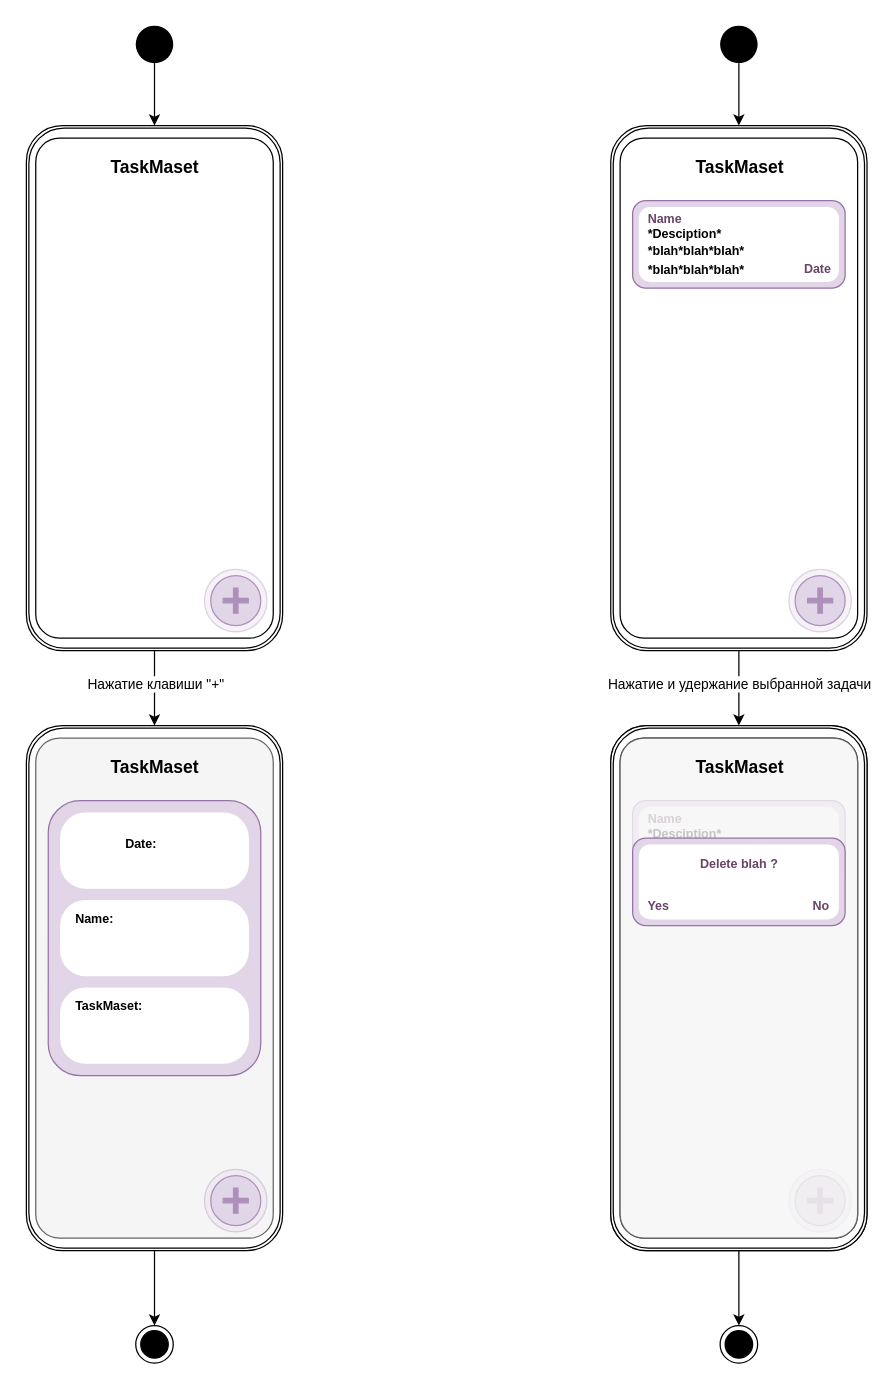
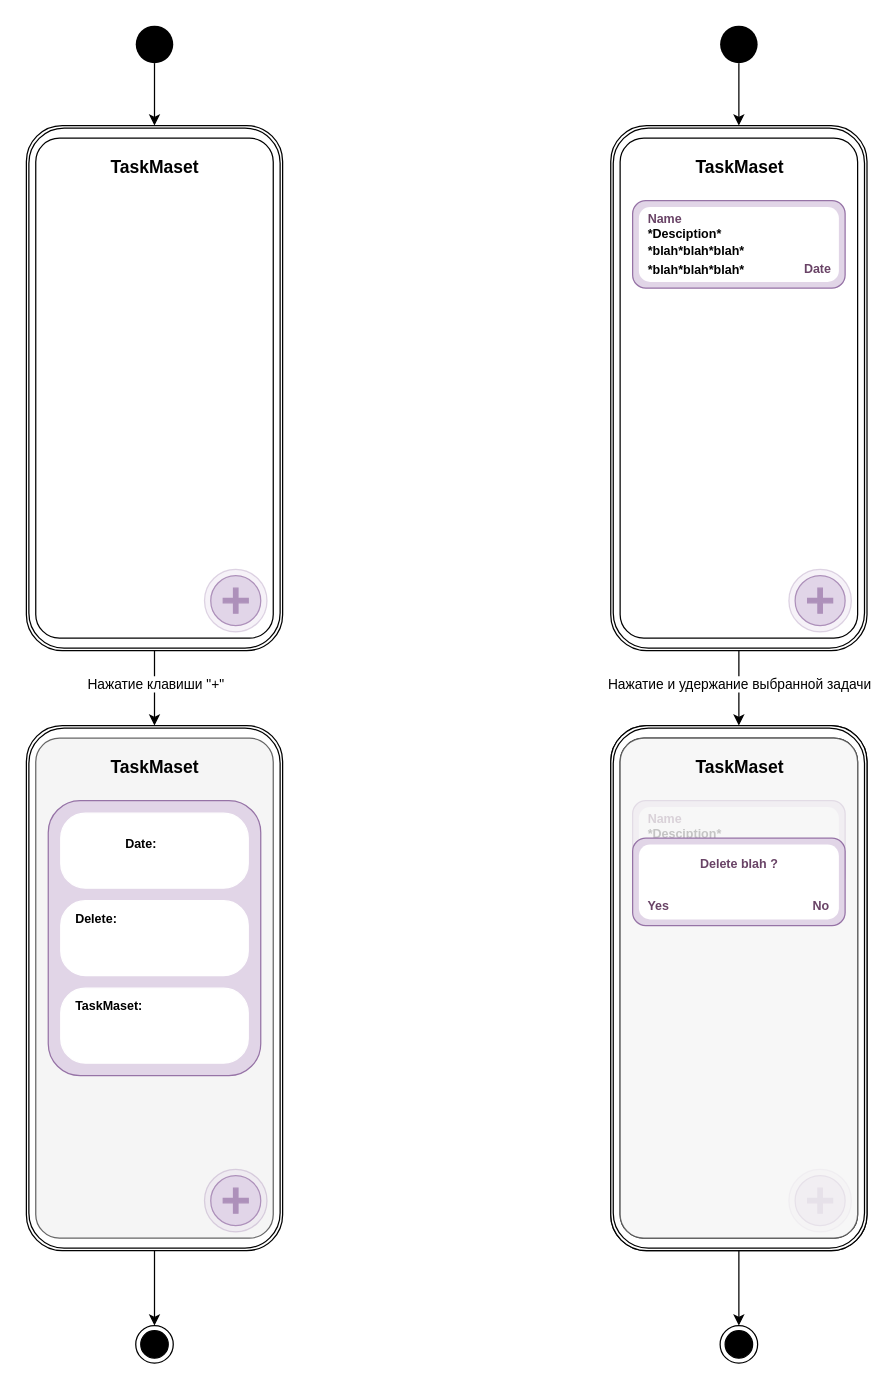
(114, 913) -> (127, 913)
